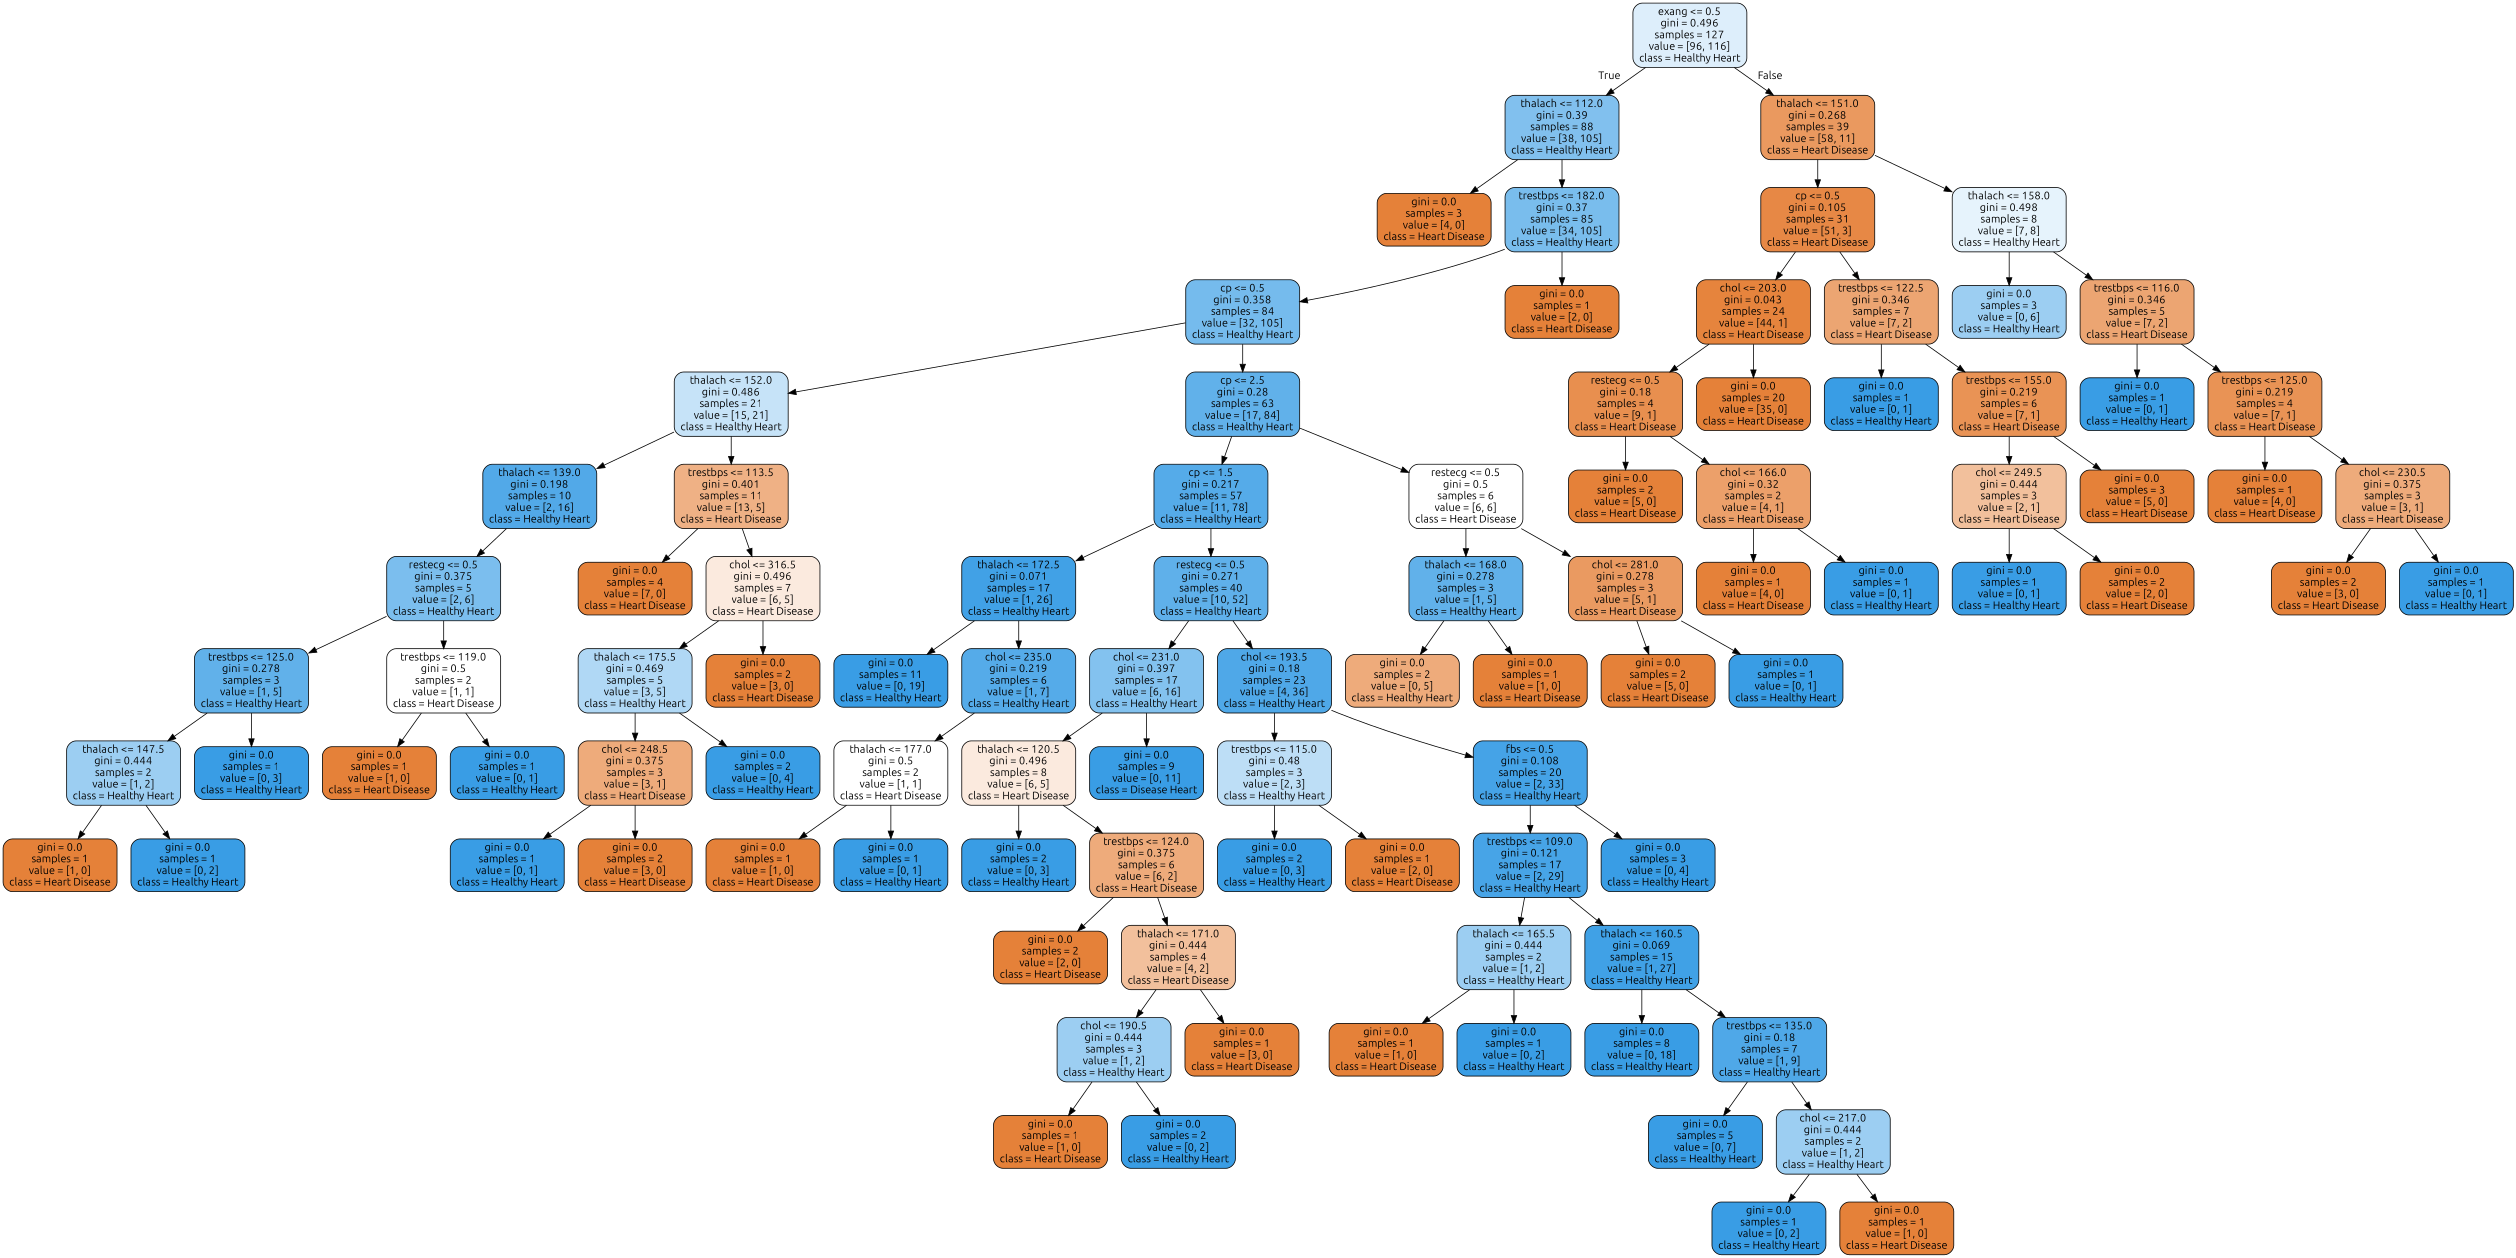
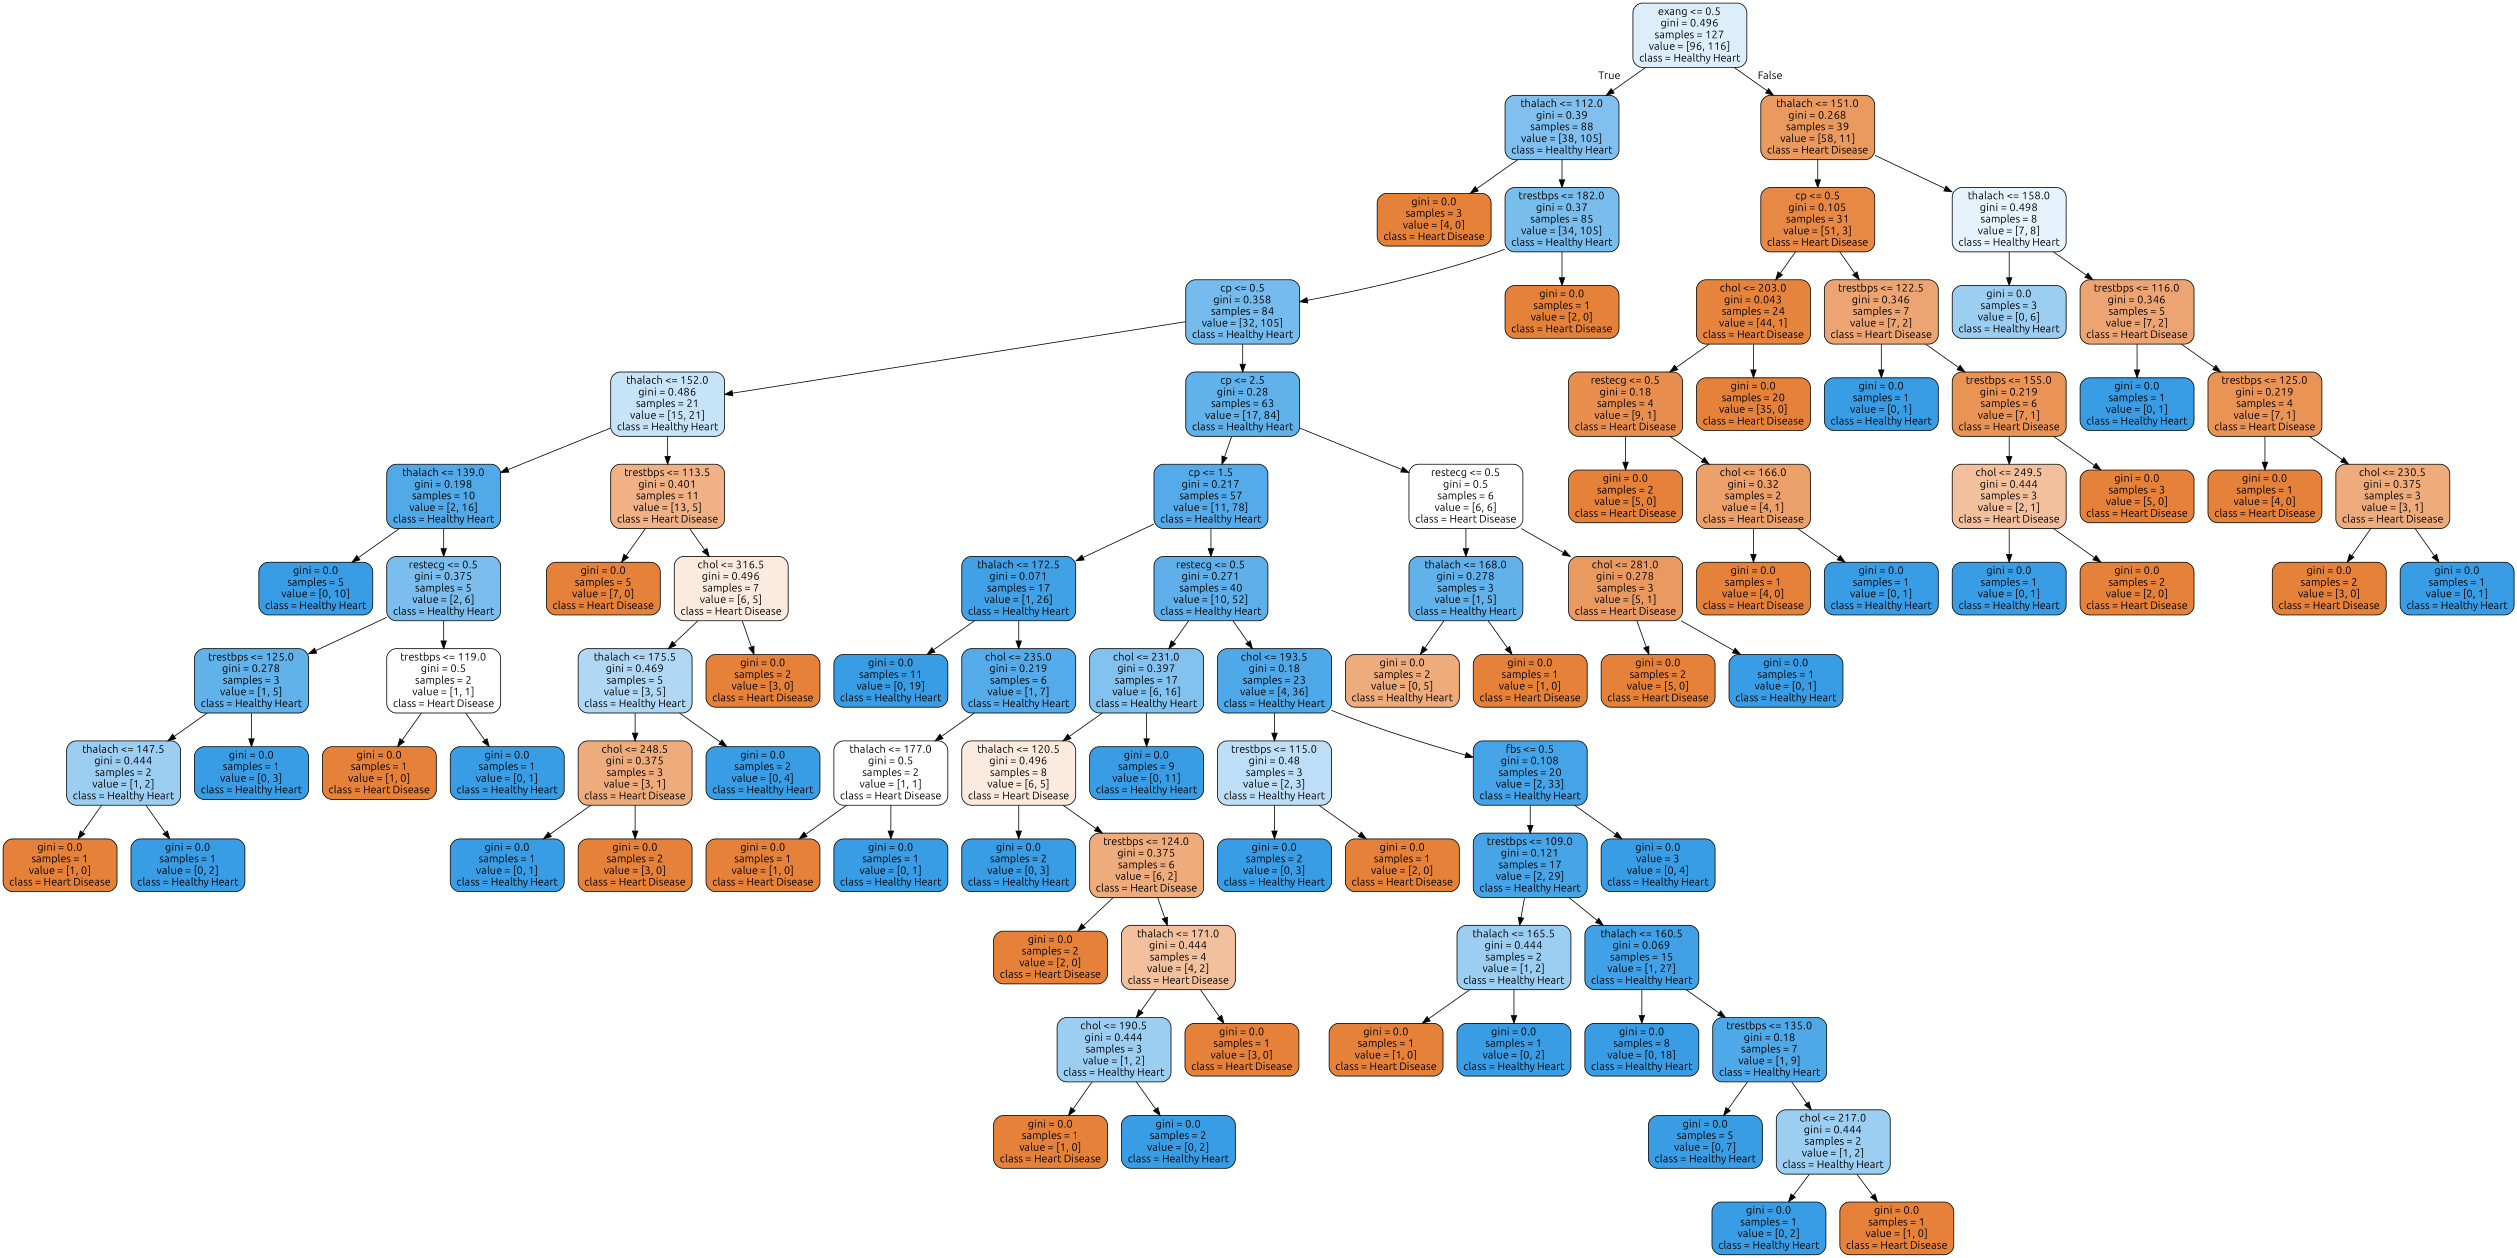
none -> (316, 589)
(635, 589) -> (603, 589)
(1147, 773) -> (1147, 773)
(1658, 865) -> (1658, 865)
